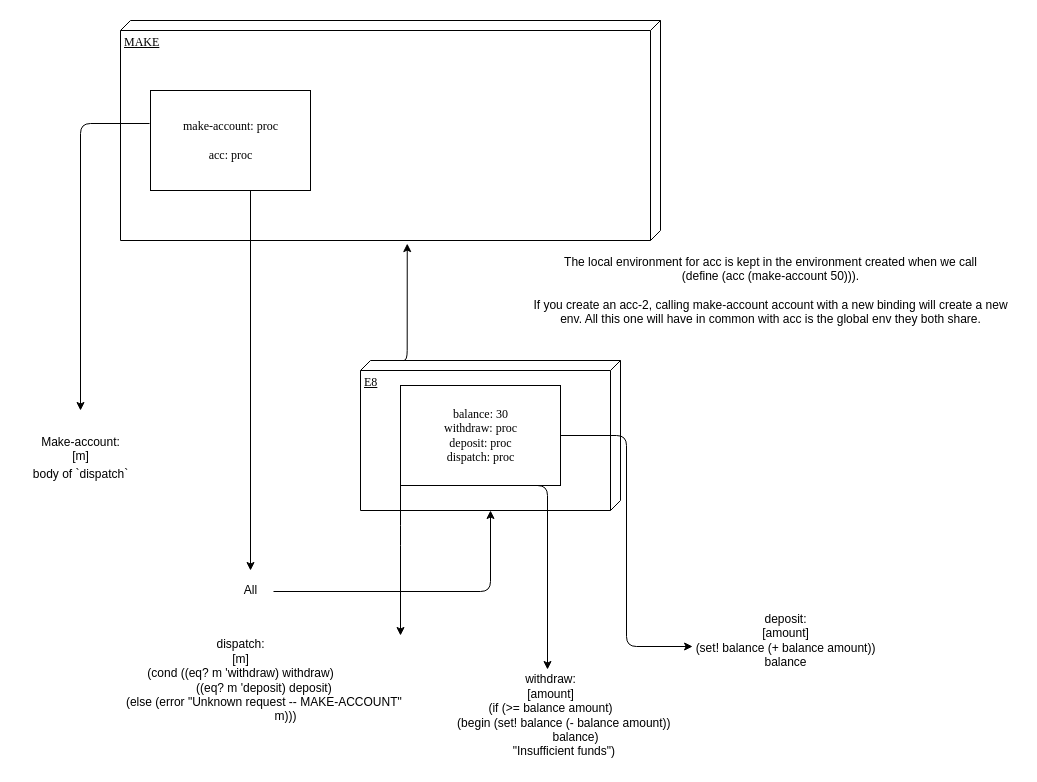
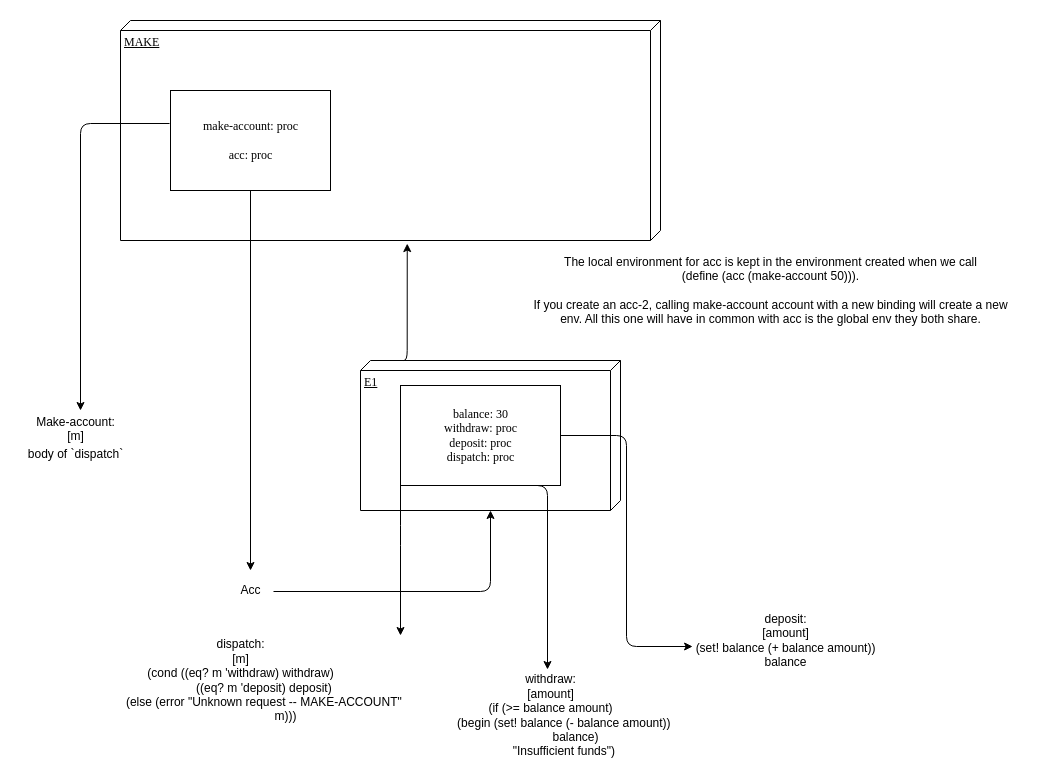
(231, 141) -> (251, 141)
(371, 383) -> (371, 383)
(81, 461) -> (76, 441)
(251, 591) -> (251, 591)
